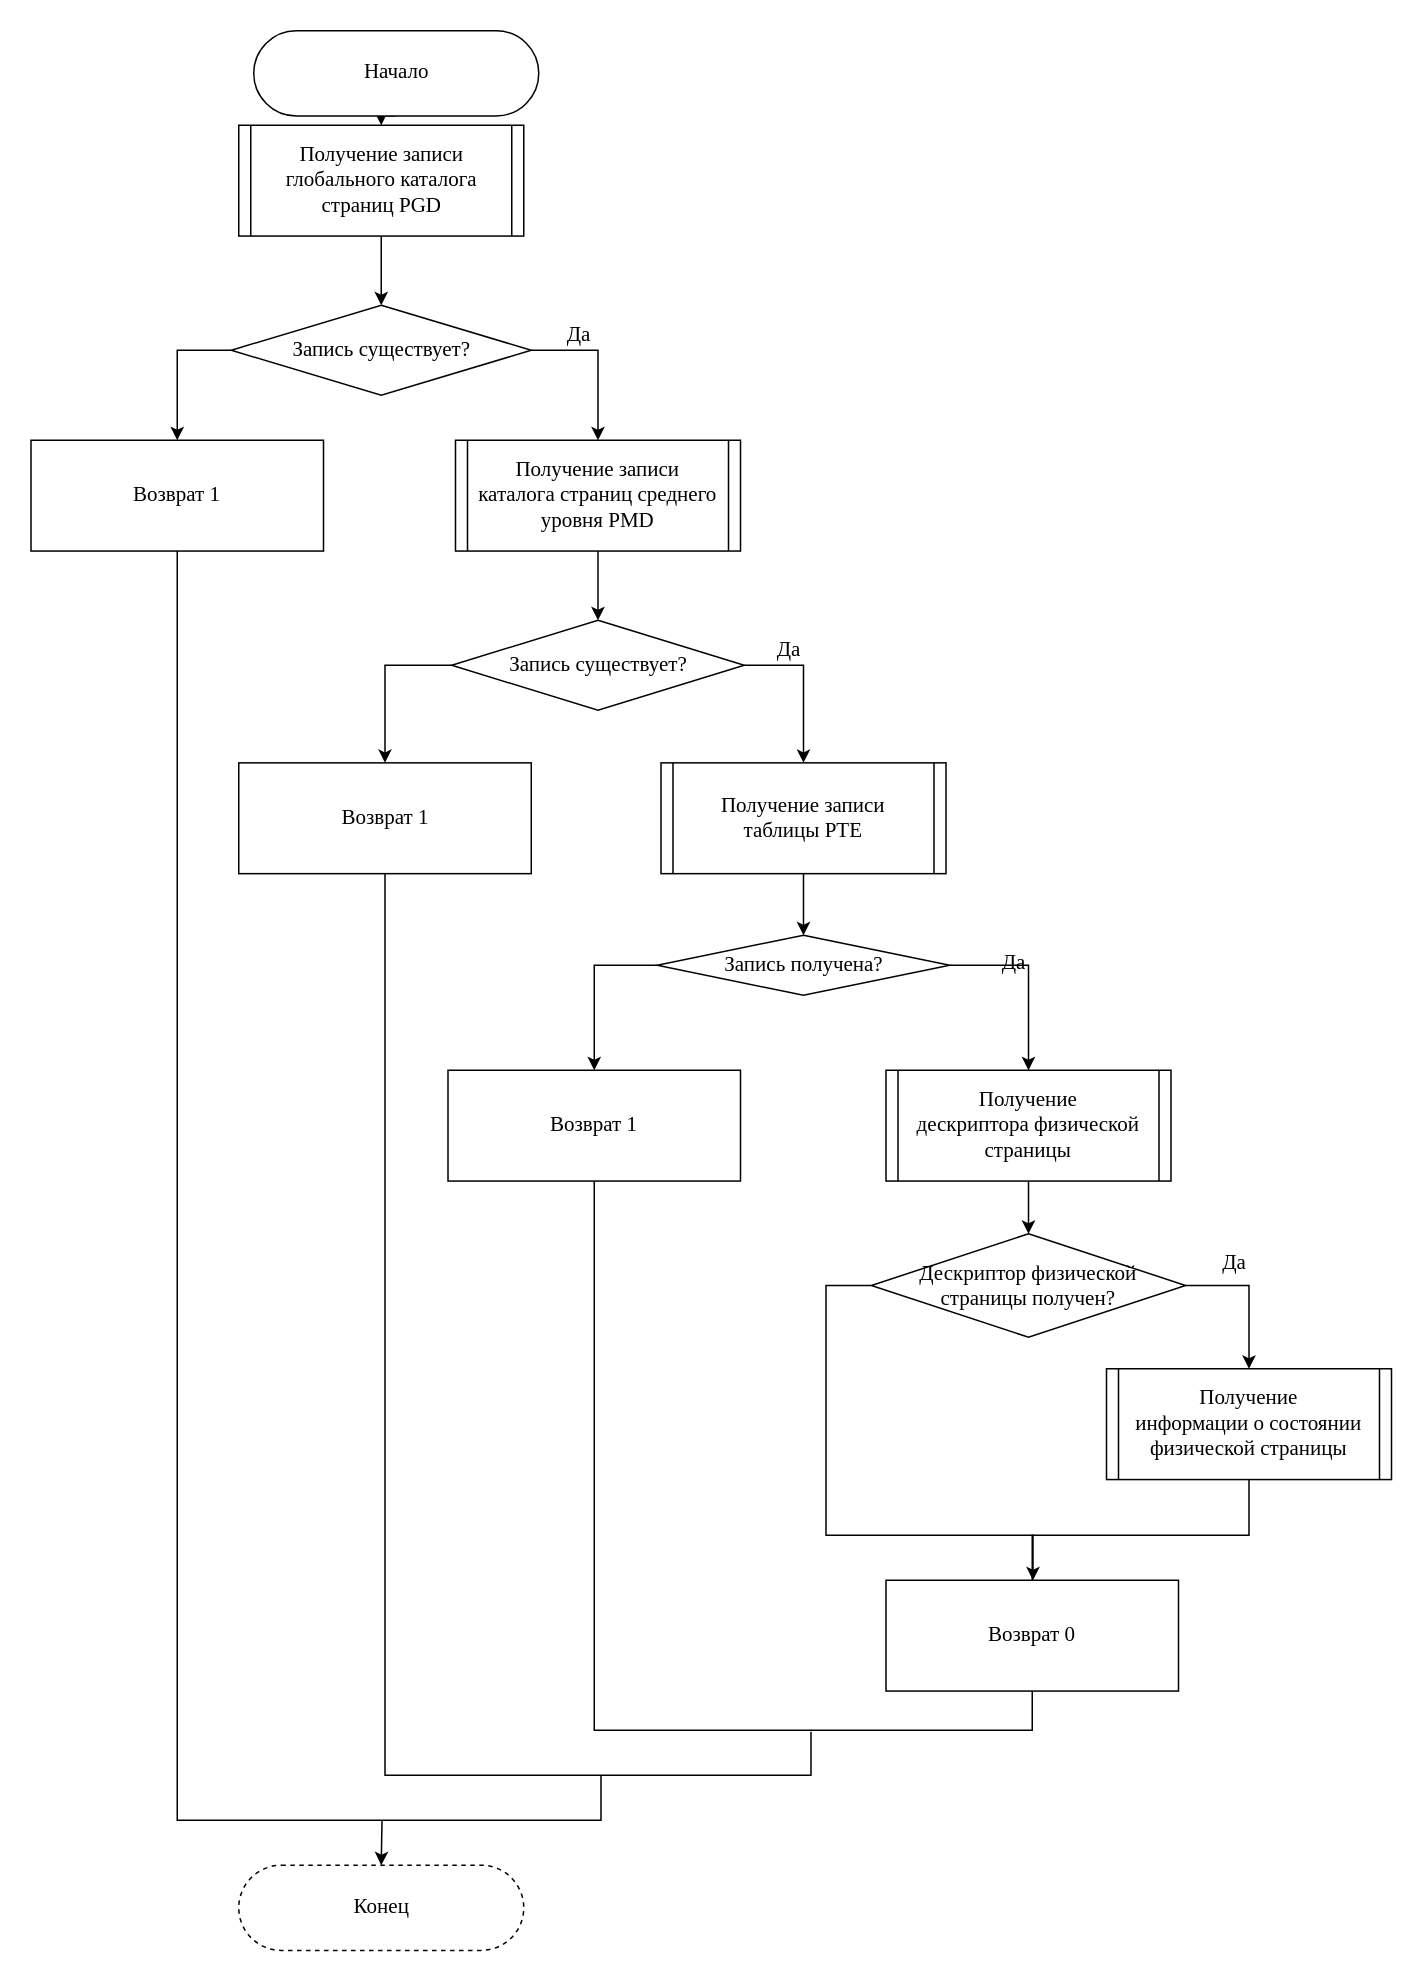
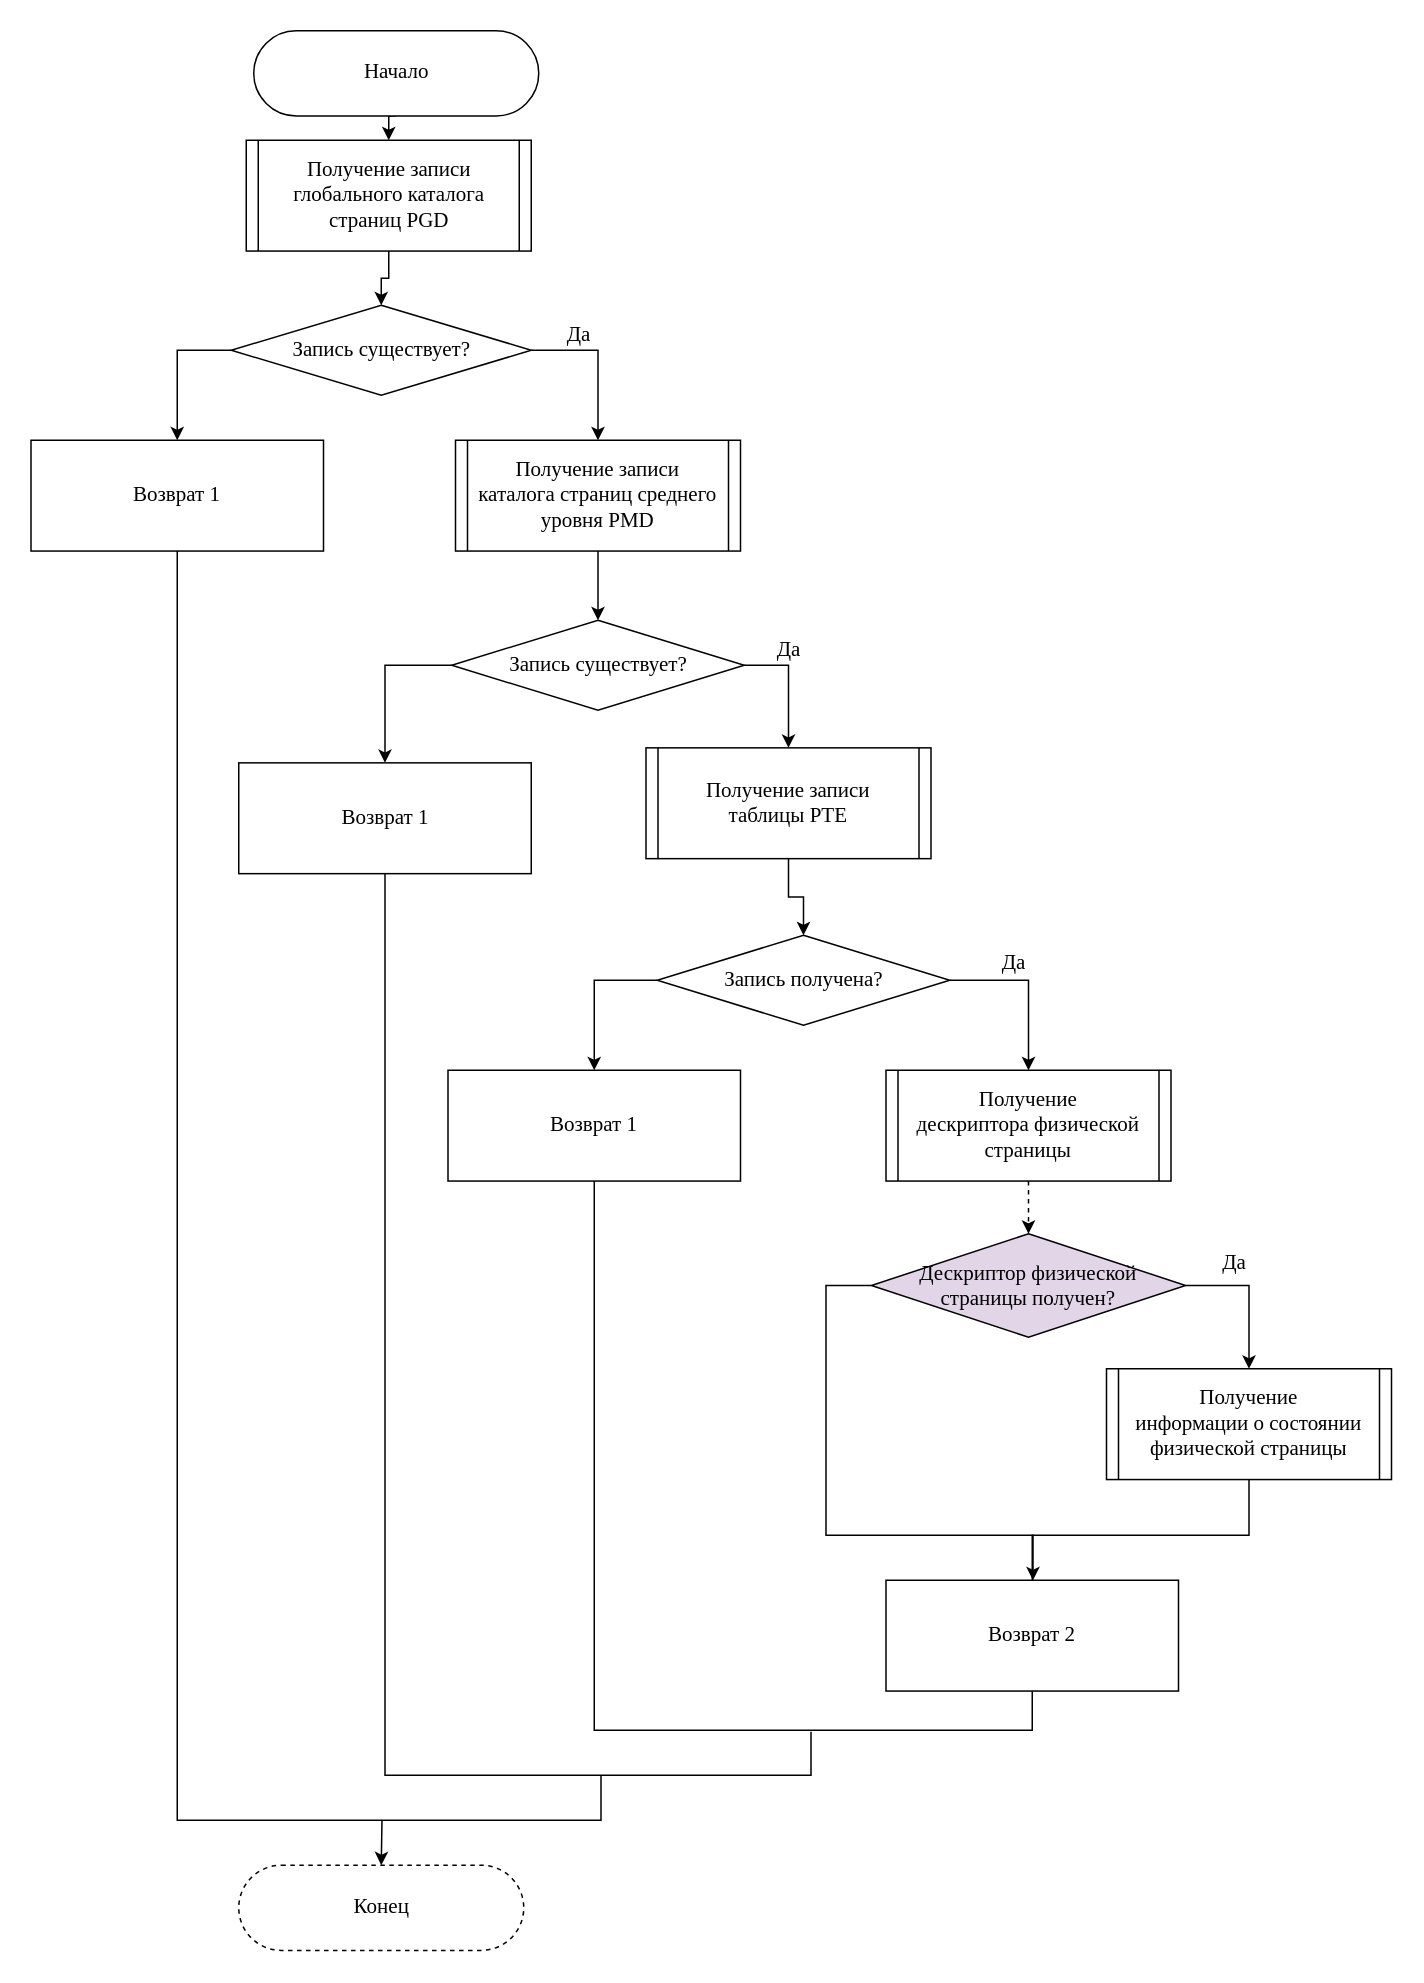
(381, 181) -> (389, 196)
(803, 818) -> (788, 803)
(803, 965) -> (803, 980)
(1028, 1204) -> (1028, 1204)
(1028, 1286) -> (1028, 1286)
(1032, 1636) -> (1032, 1636)
